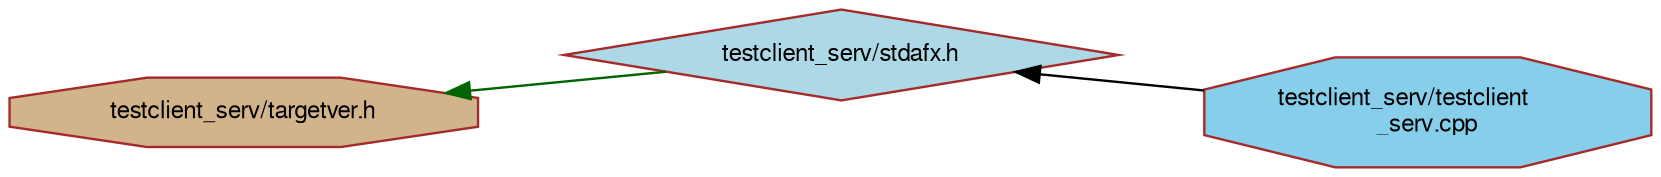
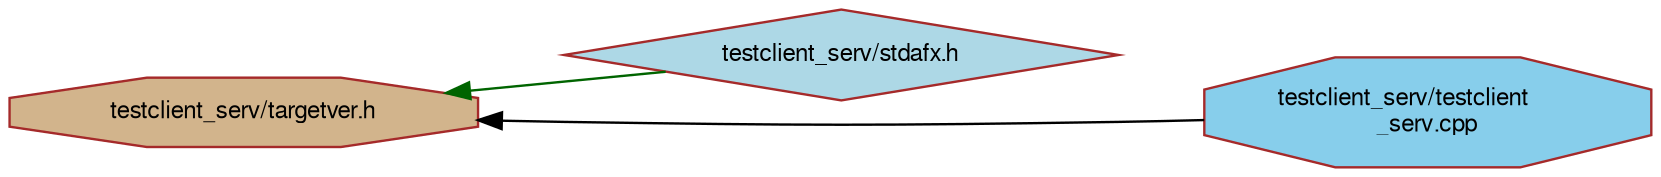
(1122, 82) -> (853, 125)
